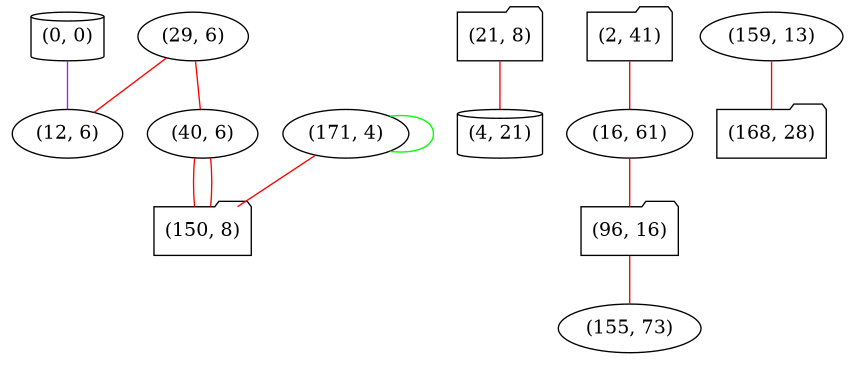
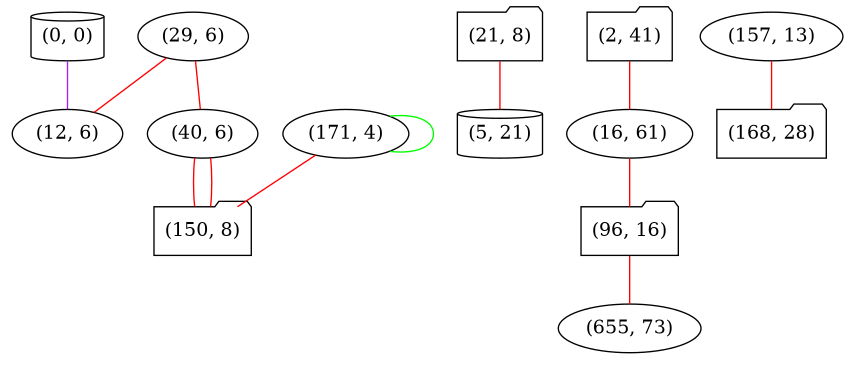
(772, 36) -> (772, 36)
(500, 134) -> (500, 134)
(630, 328) -> (630, 328)
